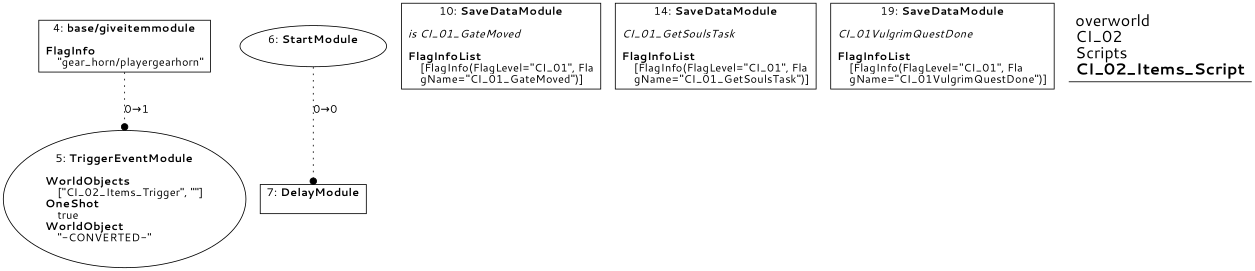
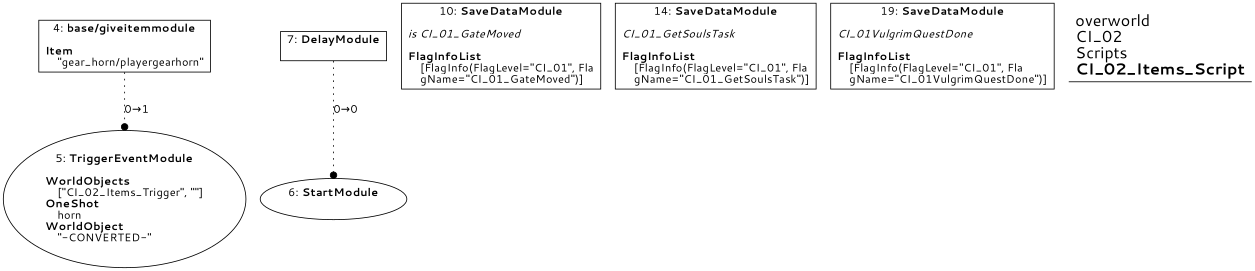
(71, 51) -> (59, 51)
(313, 122) -> (334, 116)
(62, 215) -> (64, 215)
